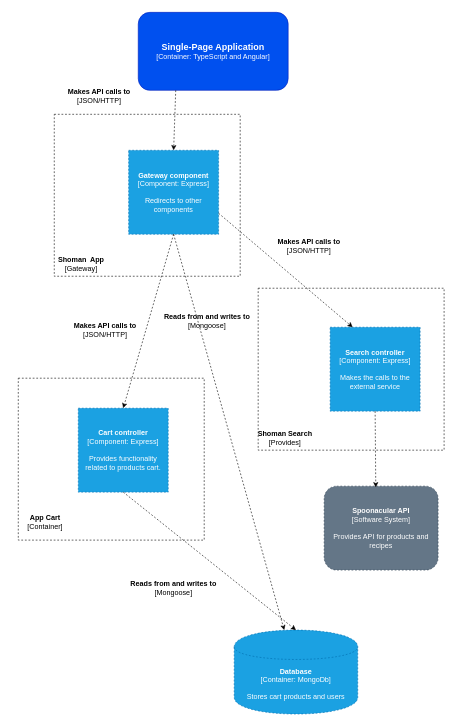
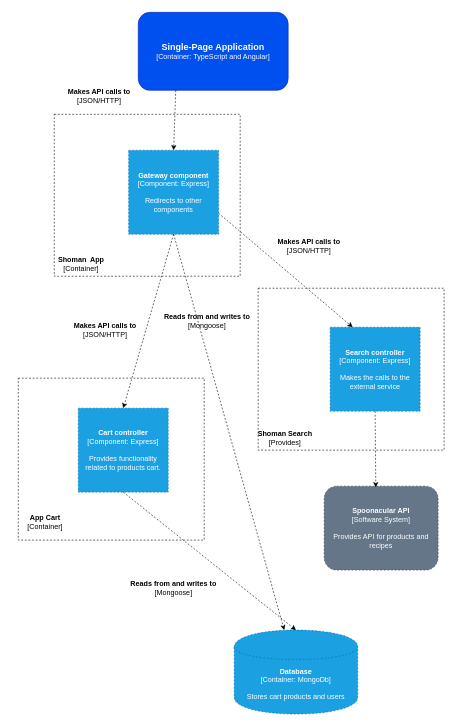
(81, 264) -> (81, 264)
